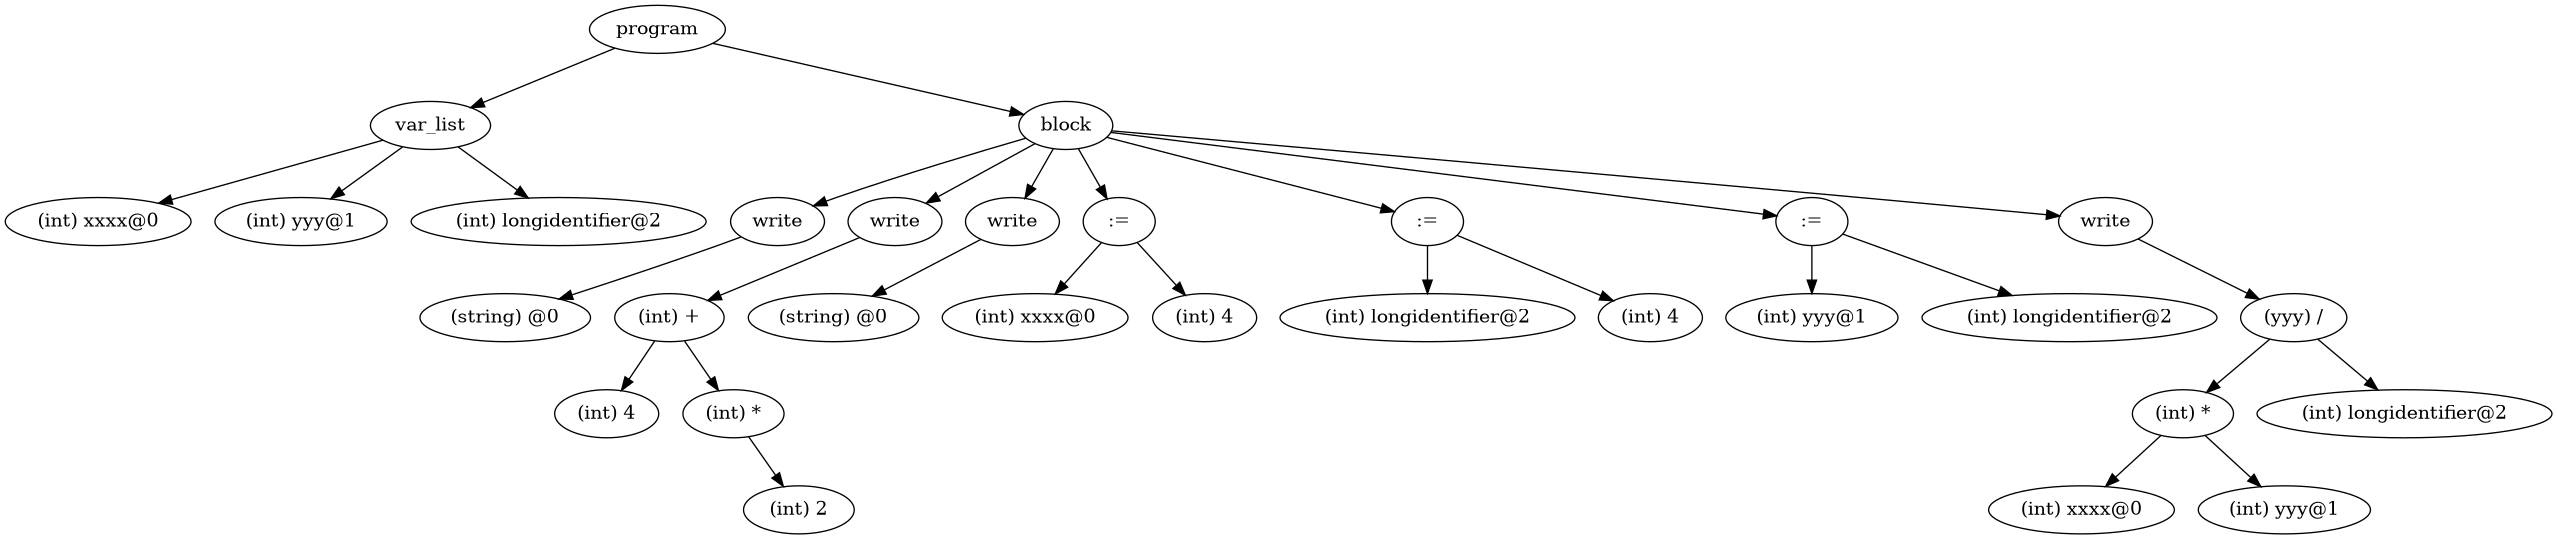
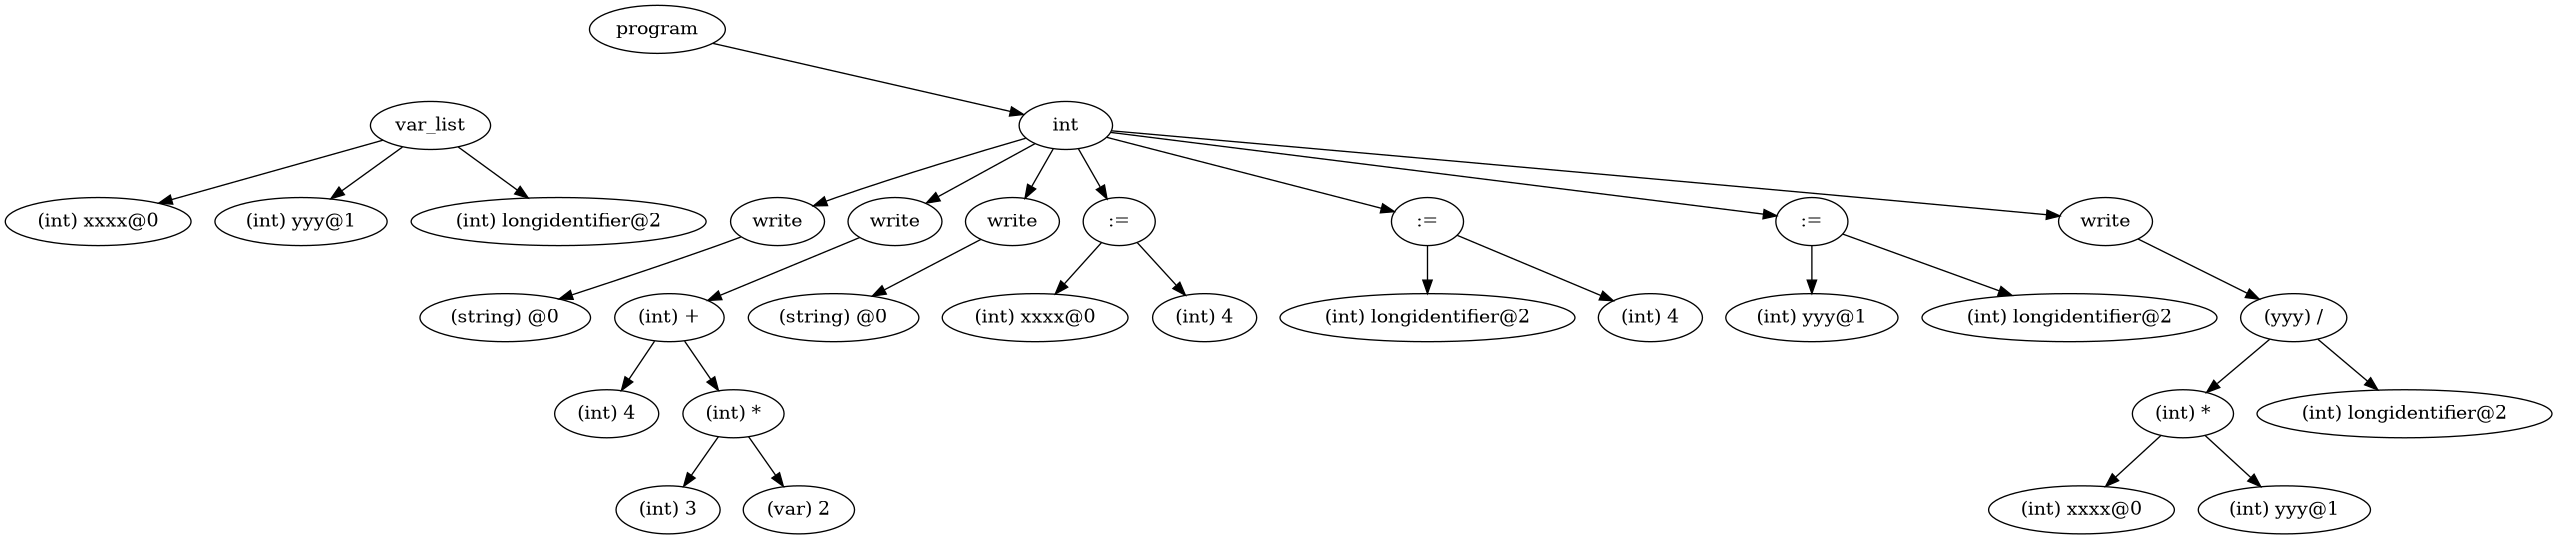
(549, 75) -> none
(1066, 125) -> (1066, 125)
none -> (668, 510)
(799, 510) -> (799, 510)
